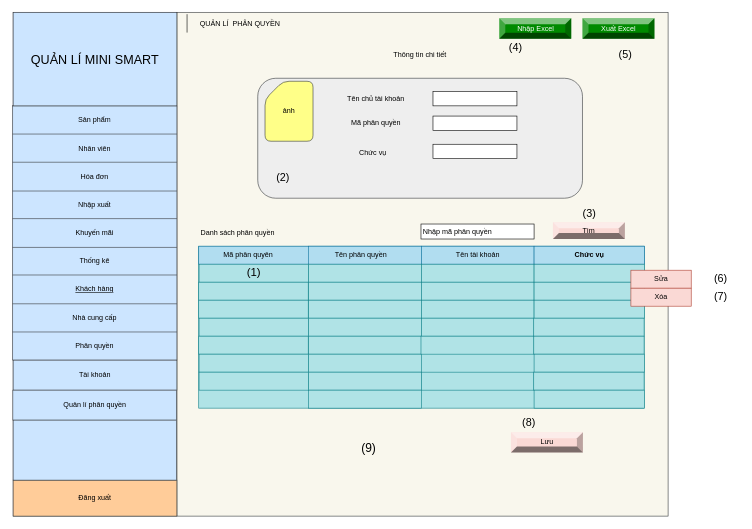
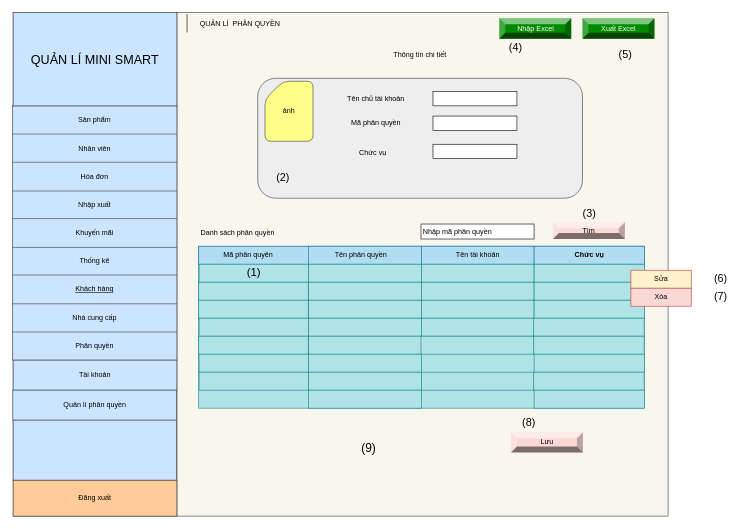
(661, 279) -> (661, 279)
